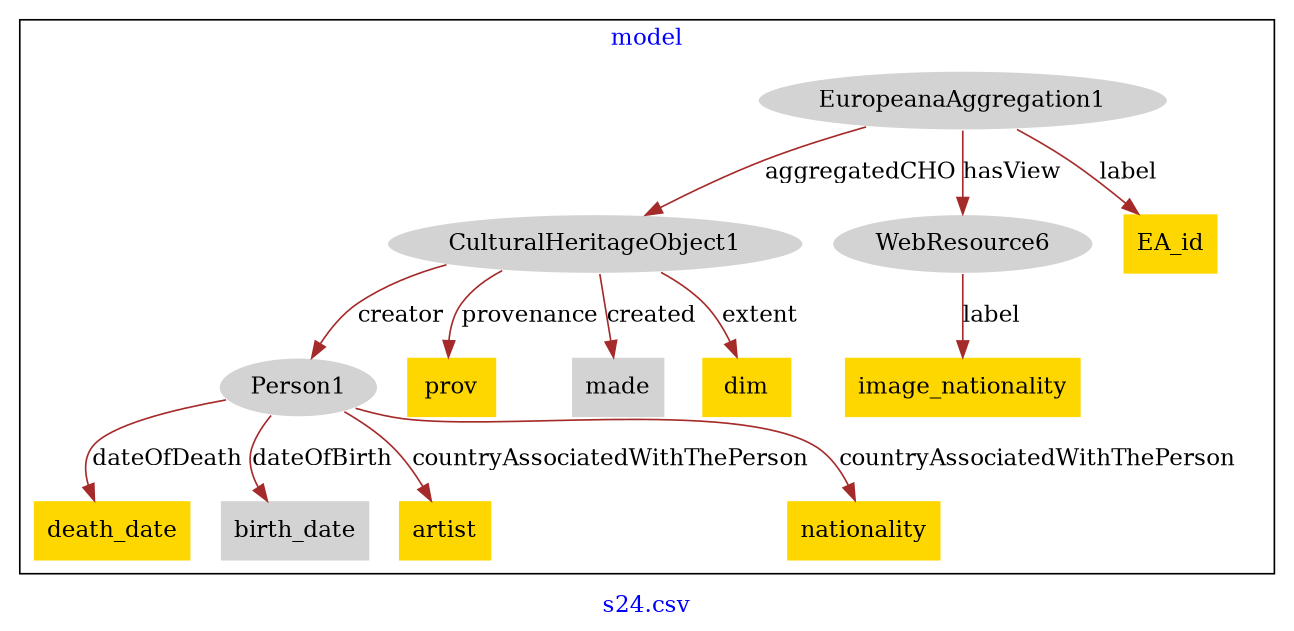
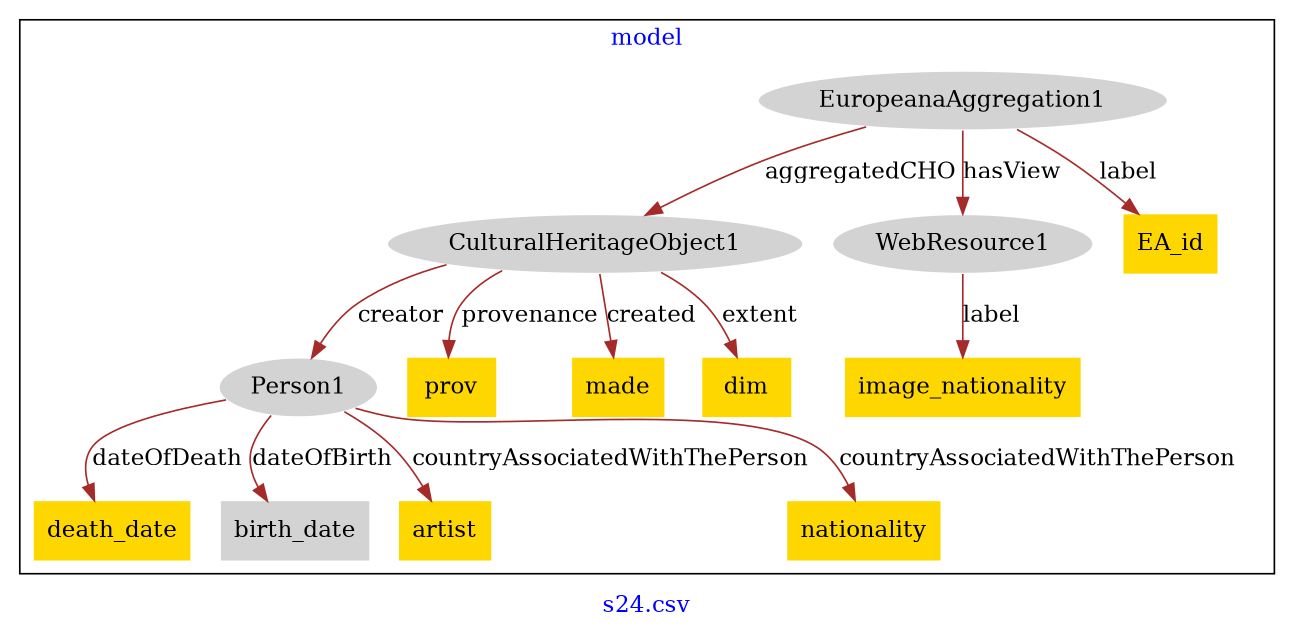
(963, 244) -> (963, 244)
(618, 387) -> (618, 387)
